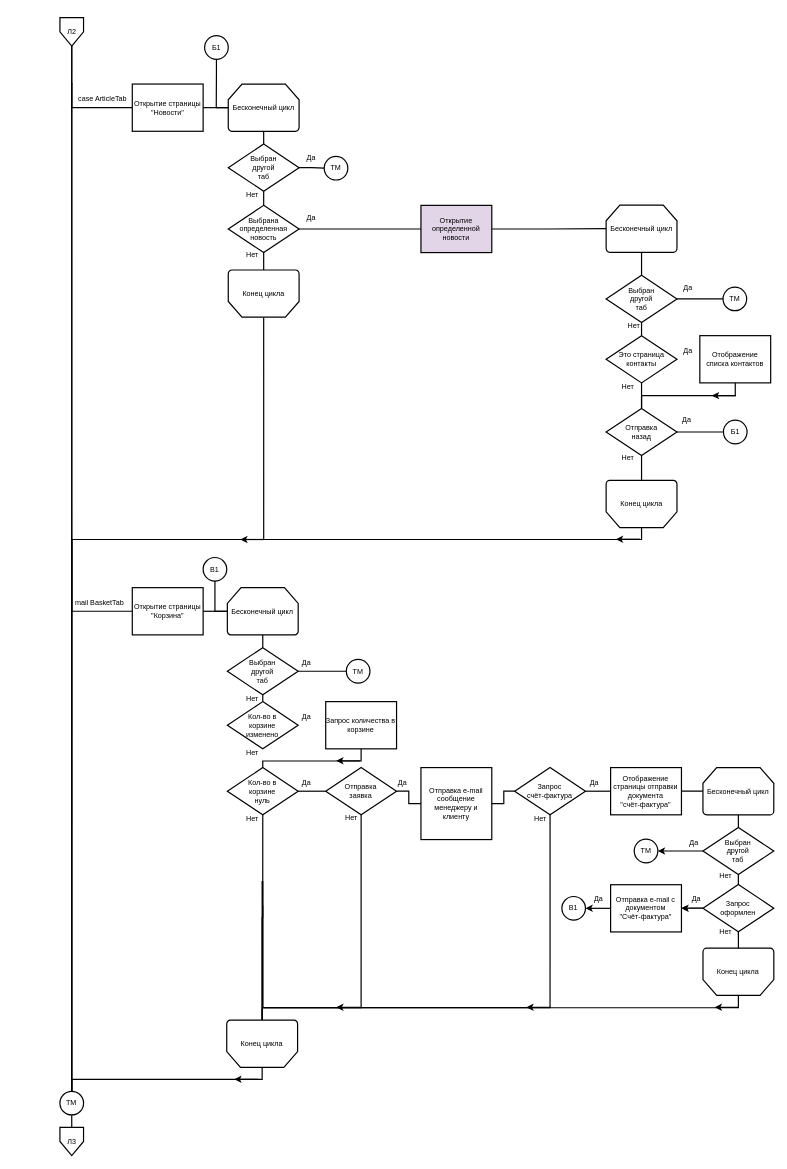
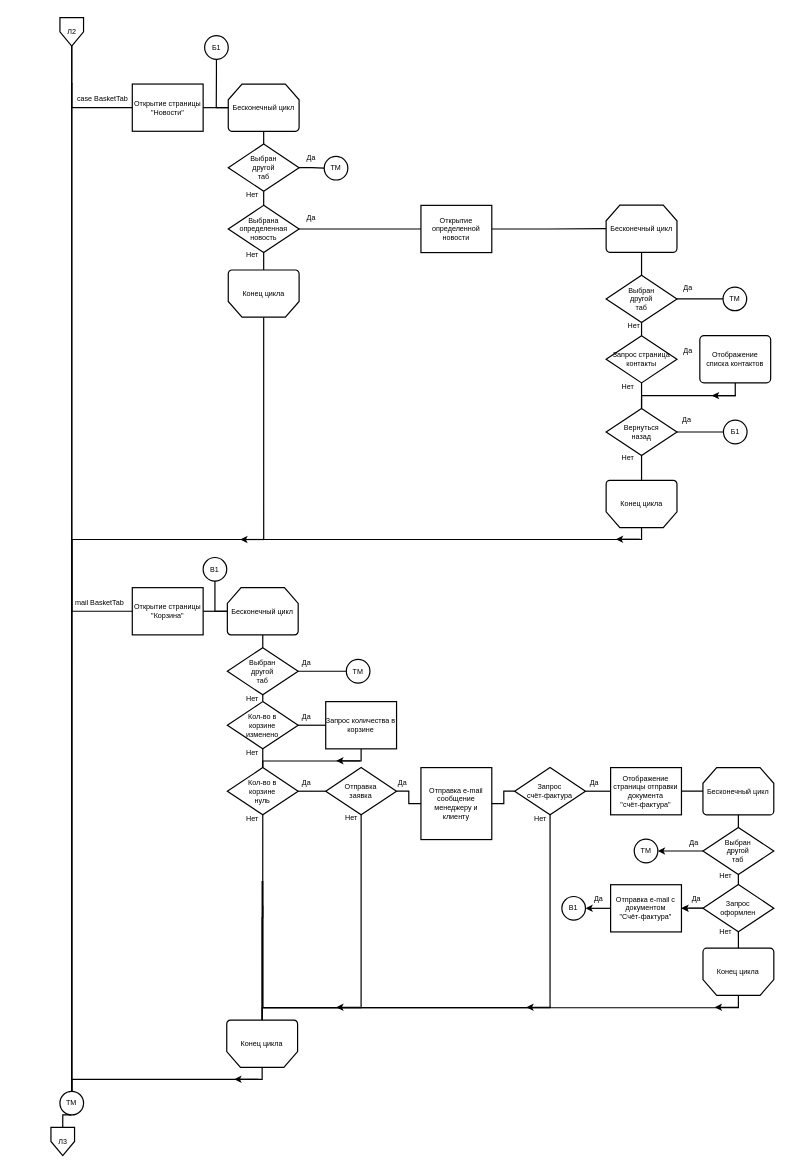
(103, 99) -> (103, 99)
(456, 229) -> (456, 229)
(642, 359) -> (642, 359)
(735, 359) -> (735, 359)
(642, 432) -> (642, 432)
none -> (312, 725)
none -> (263, 753)
(72, 1142) -> (63, 1142)
